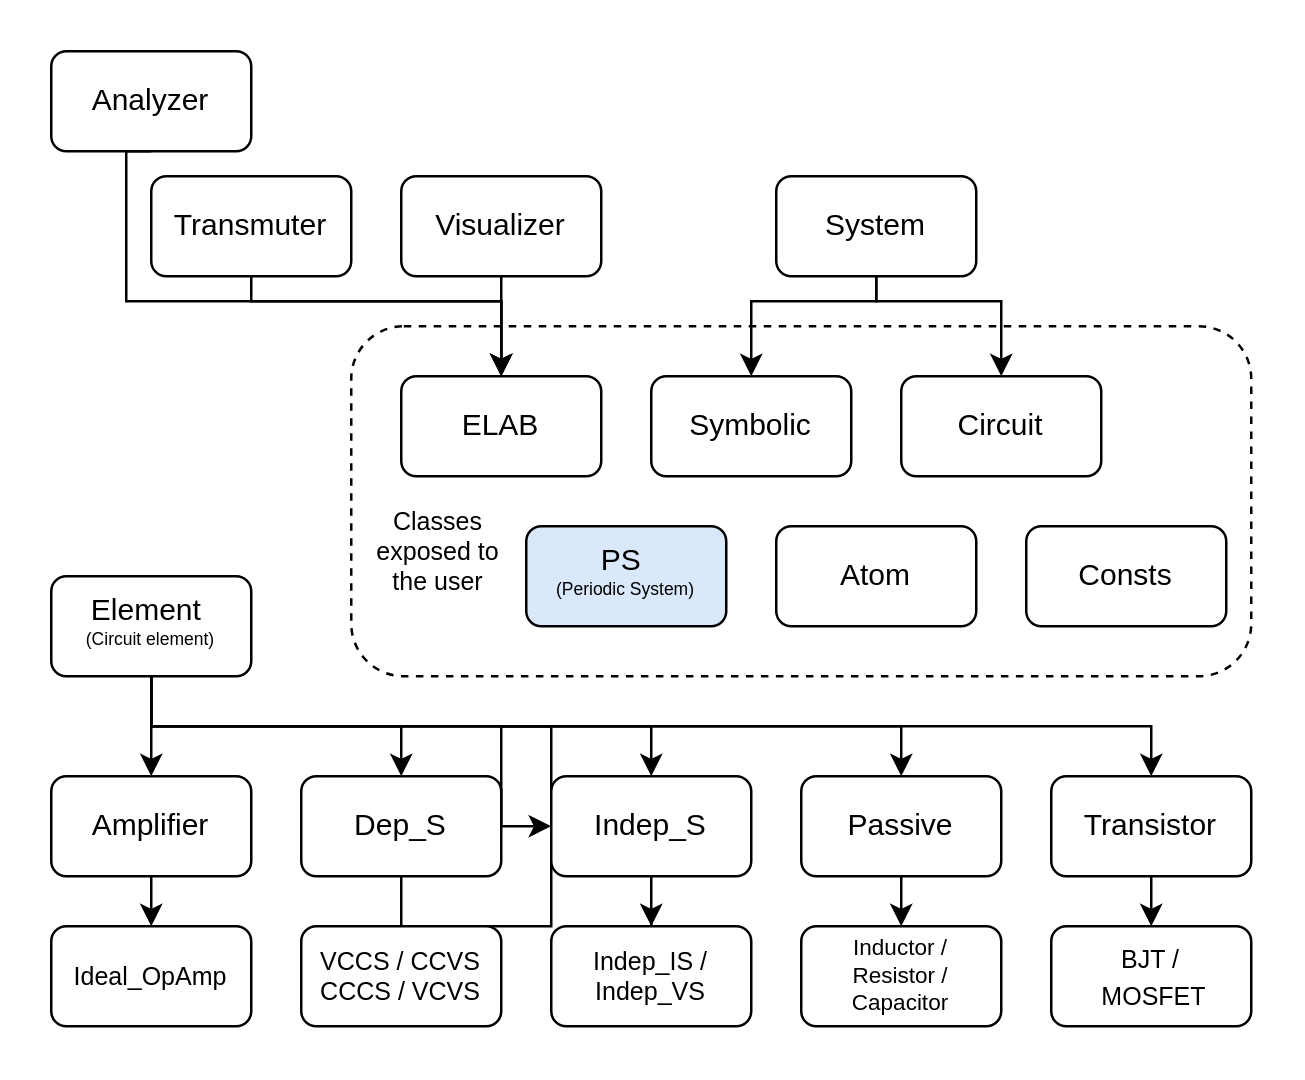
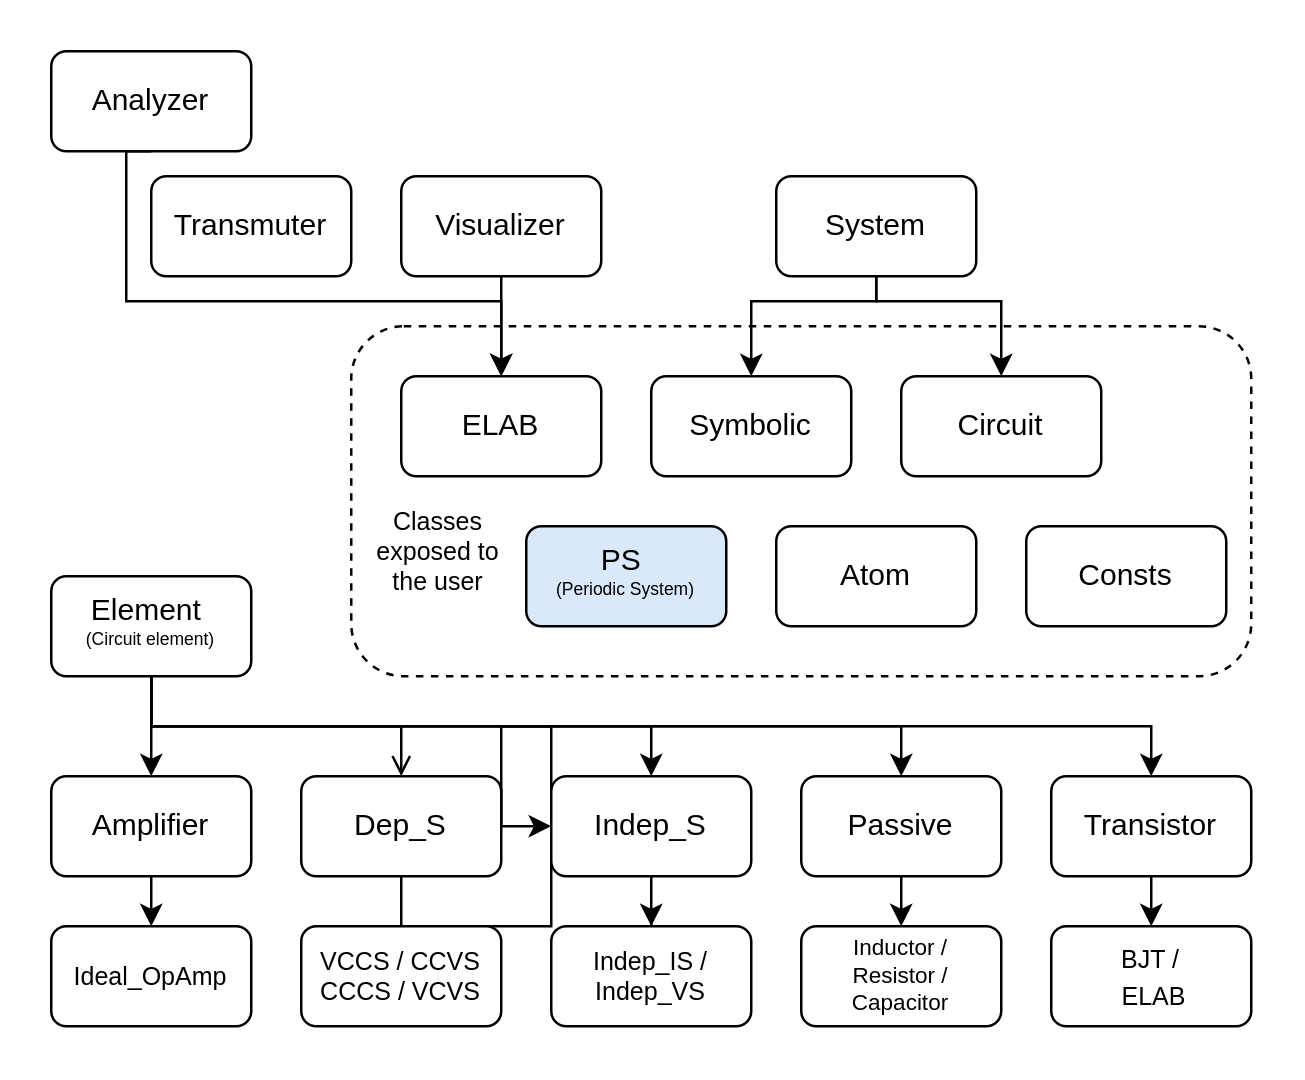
(251, 286) -> none
(401, 758) -> (401, 762)
(1151, 976) -> (1151, 976)
